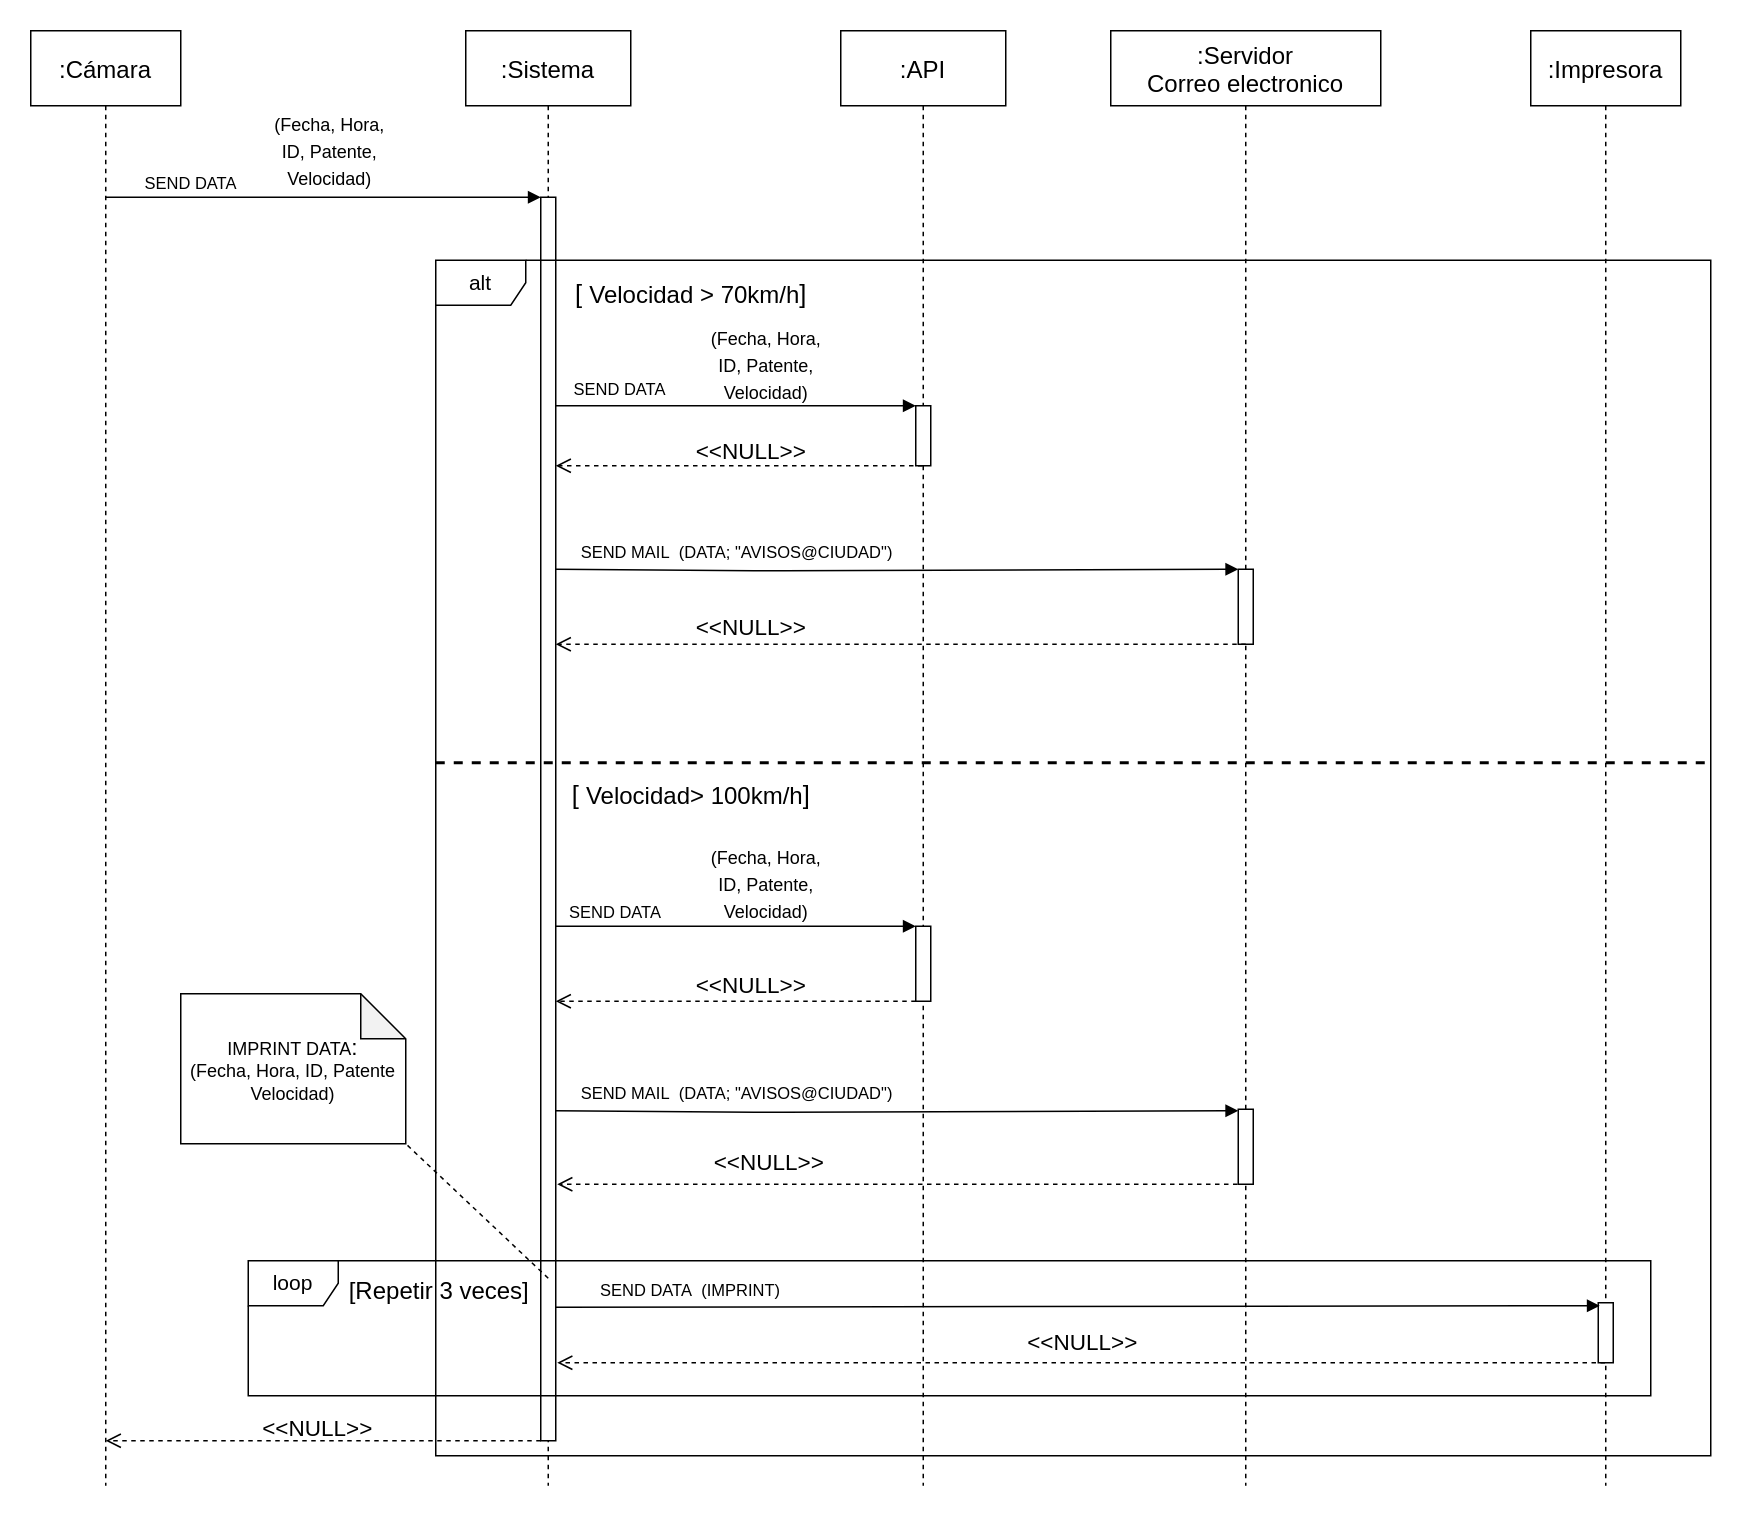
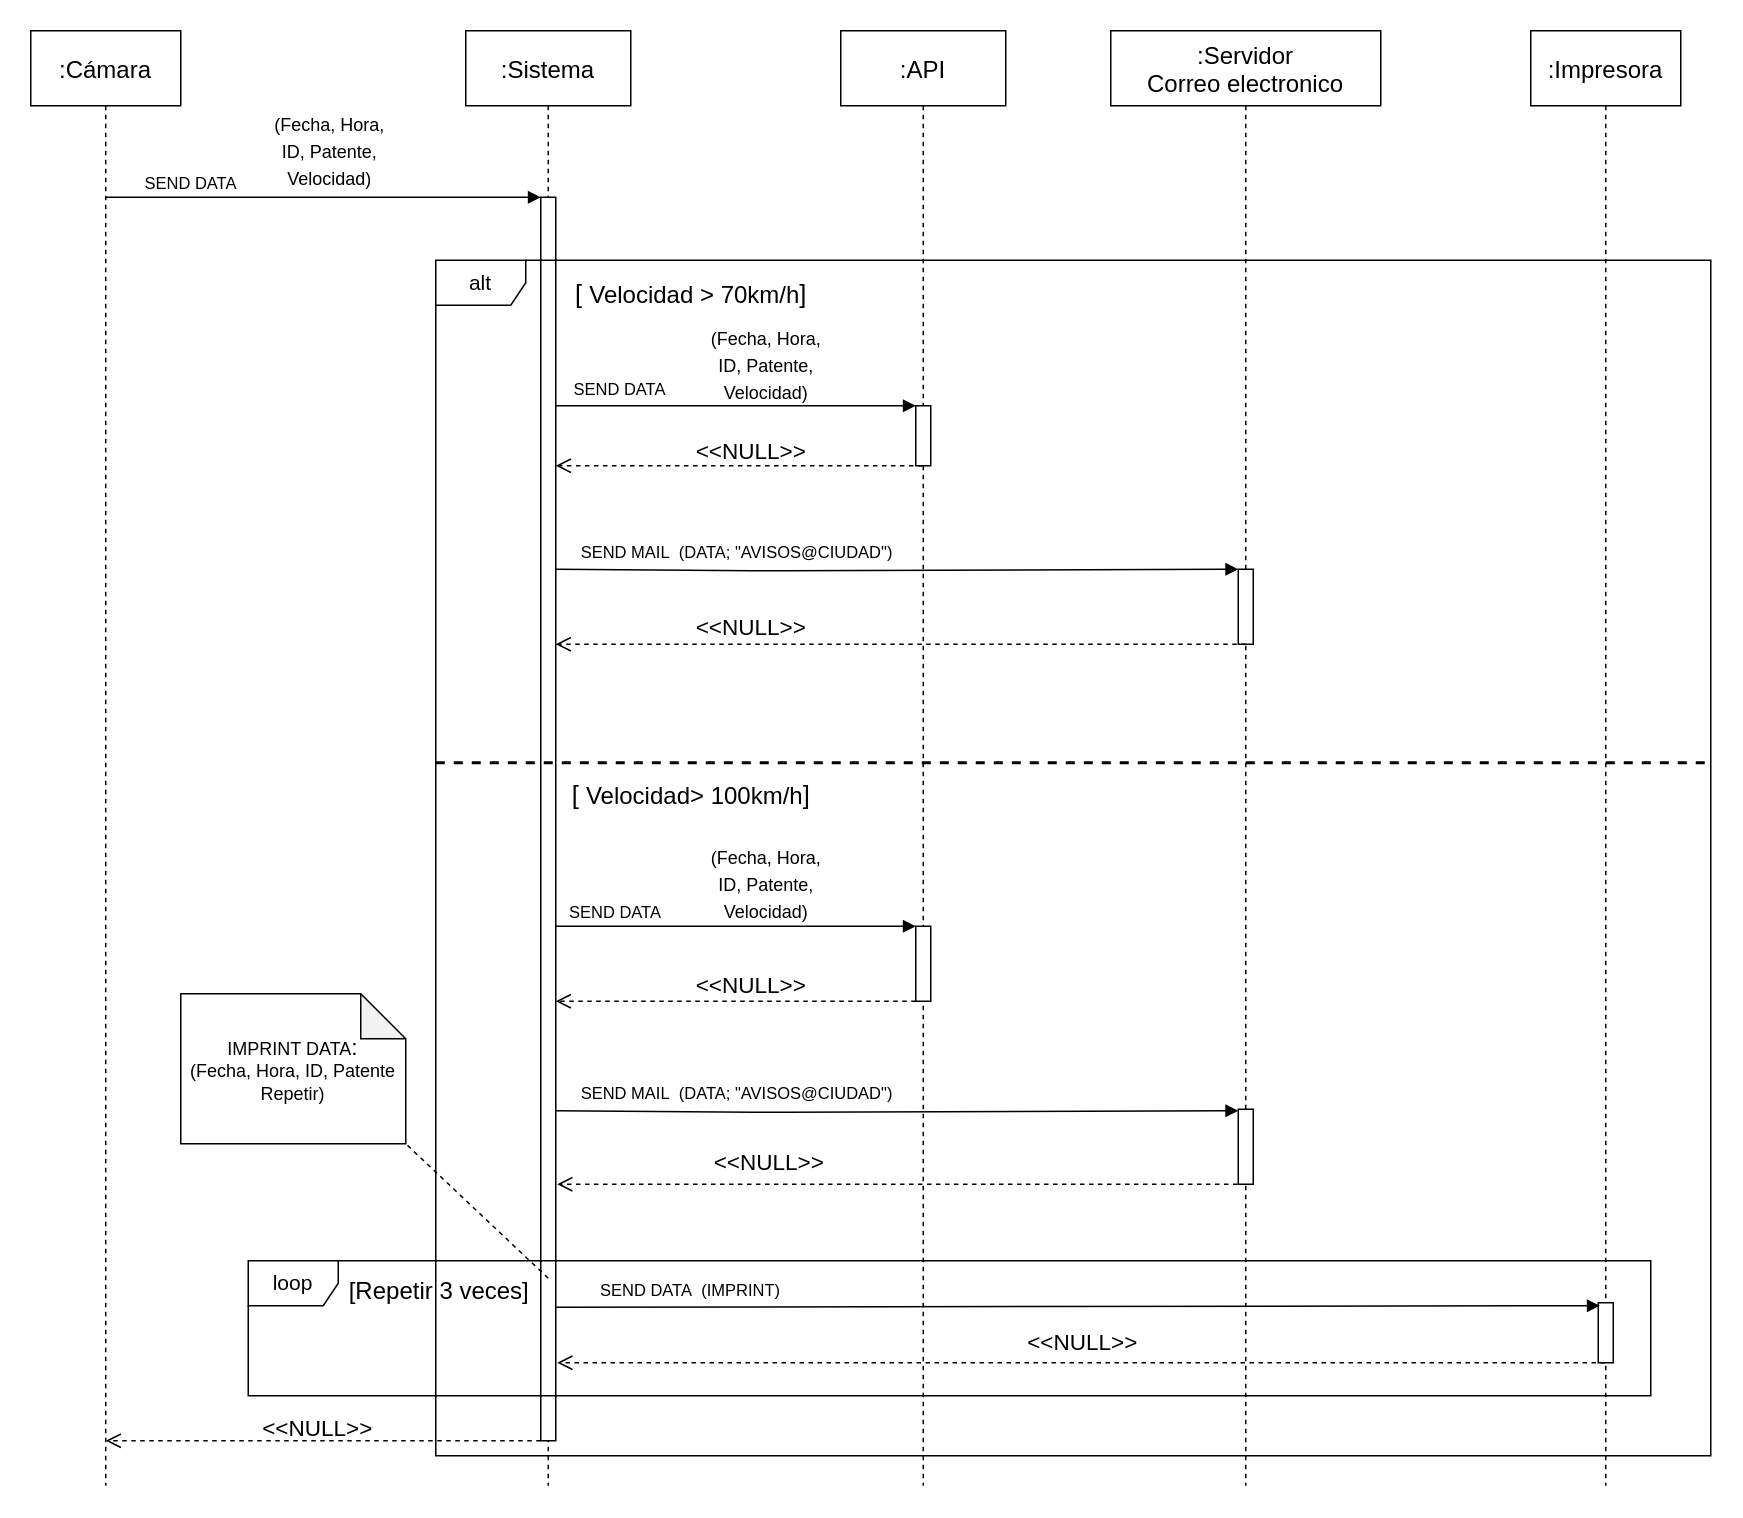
(293, 1069) -> (293, 1069)
